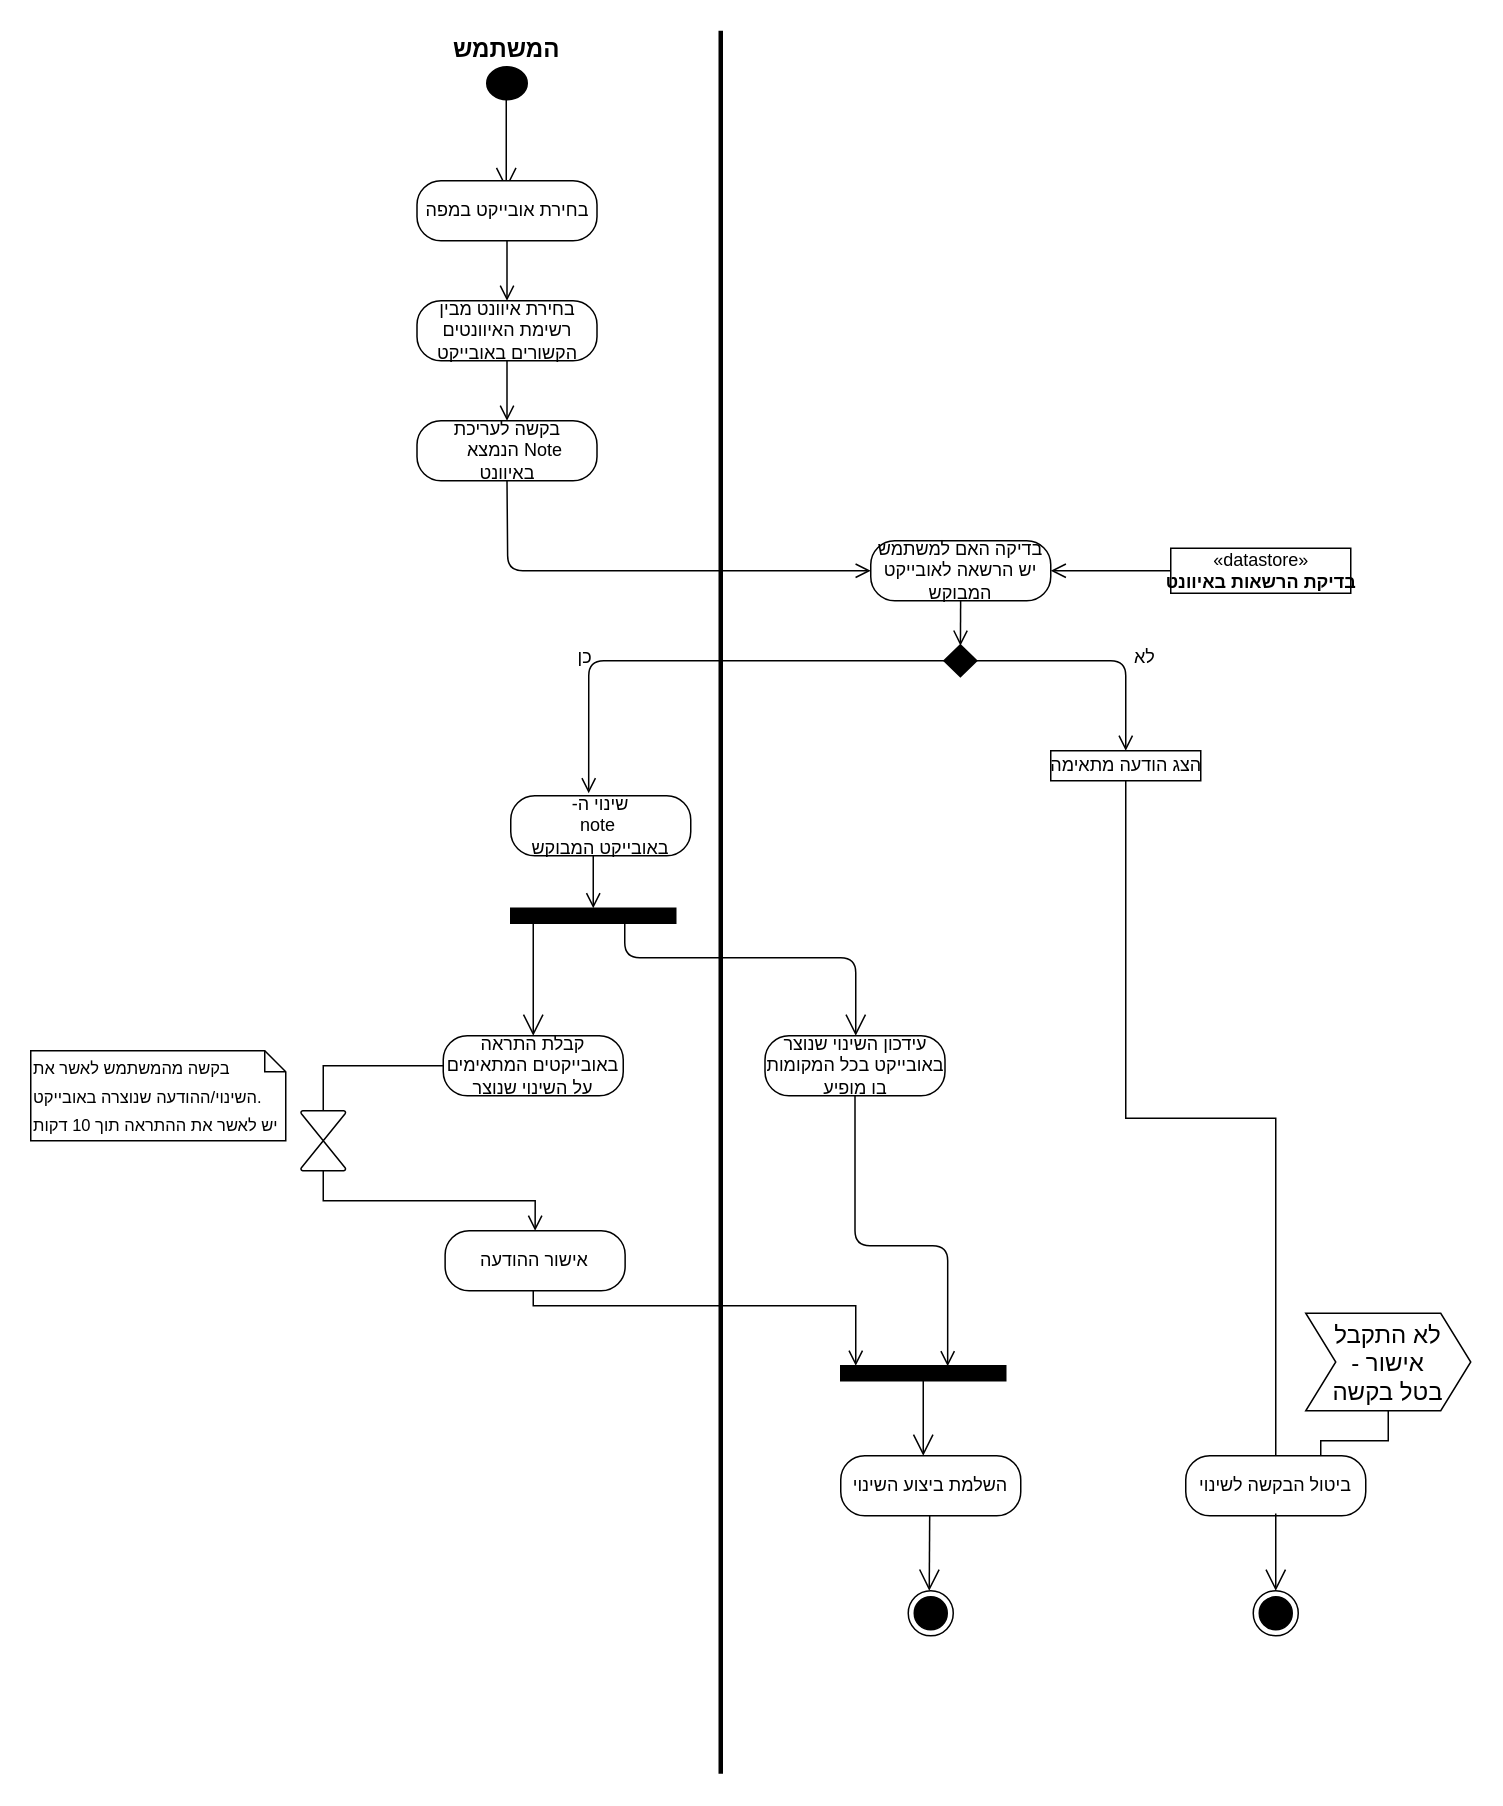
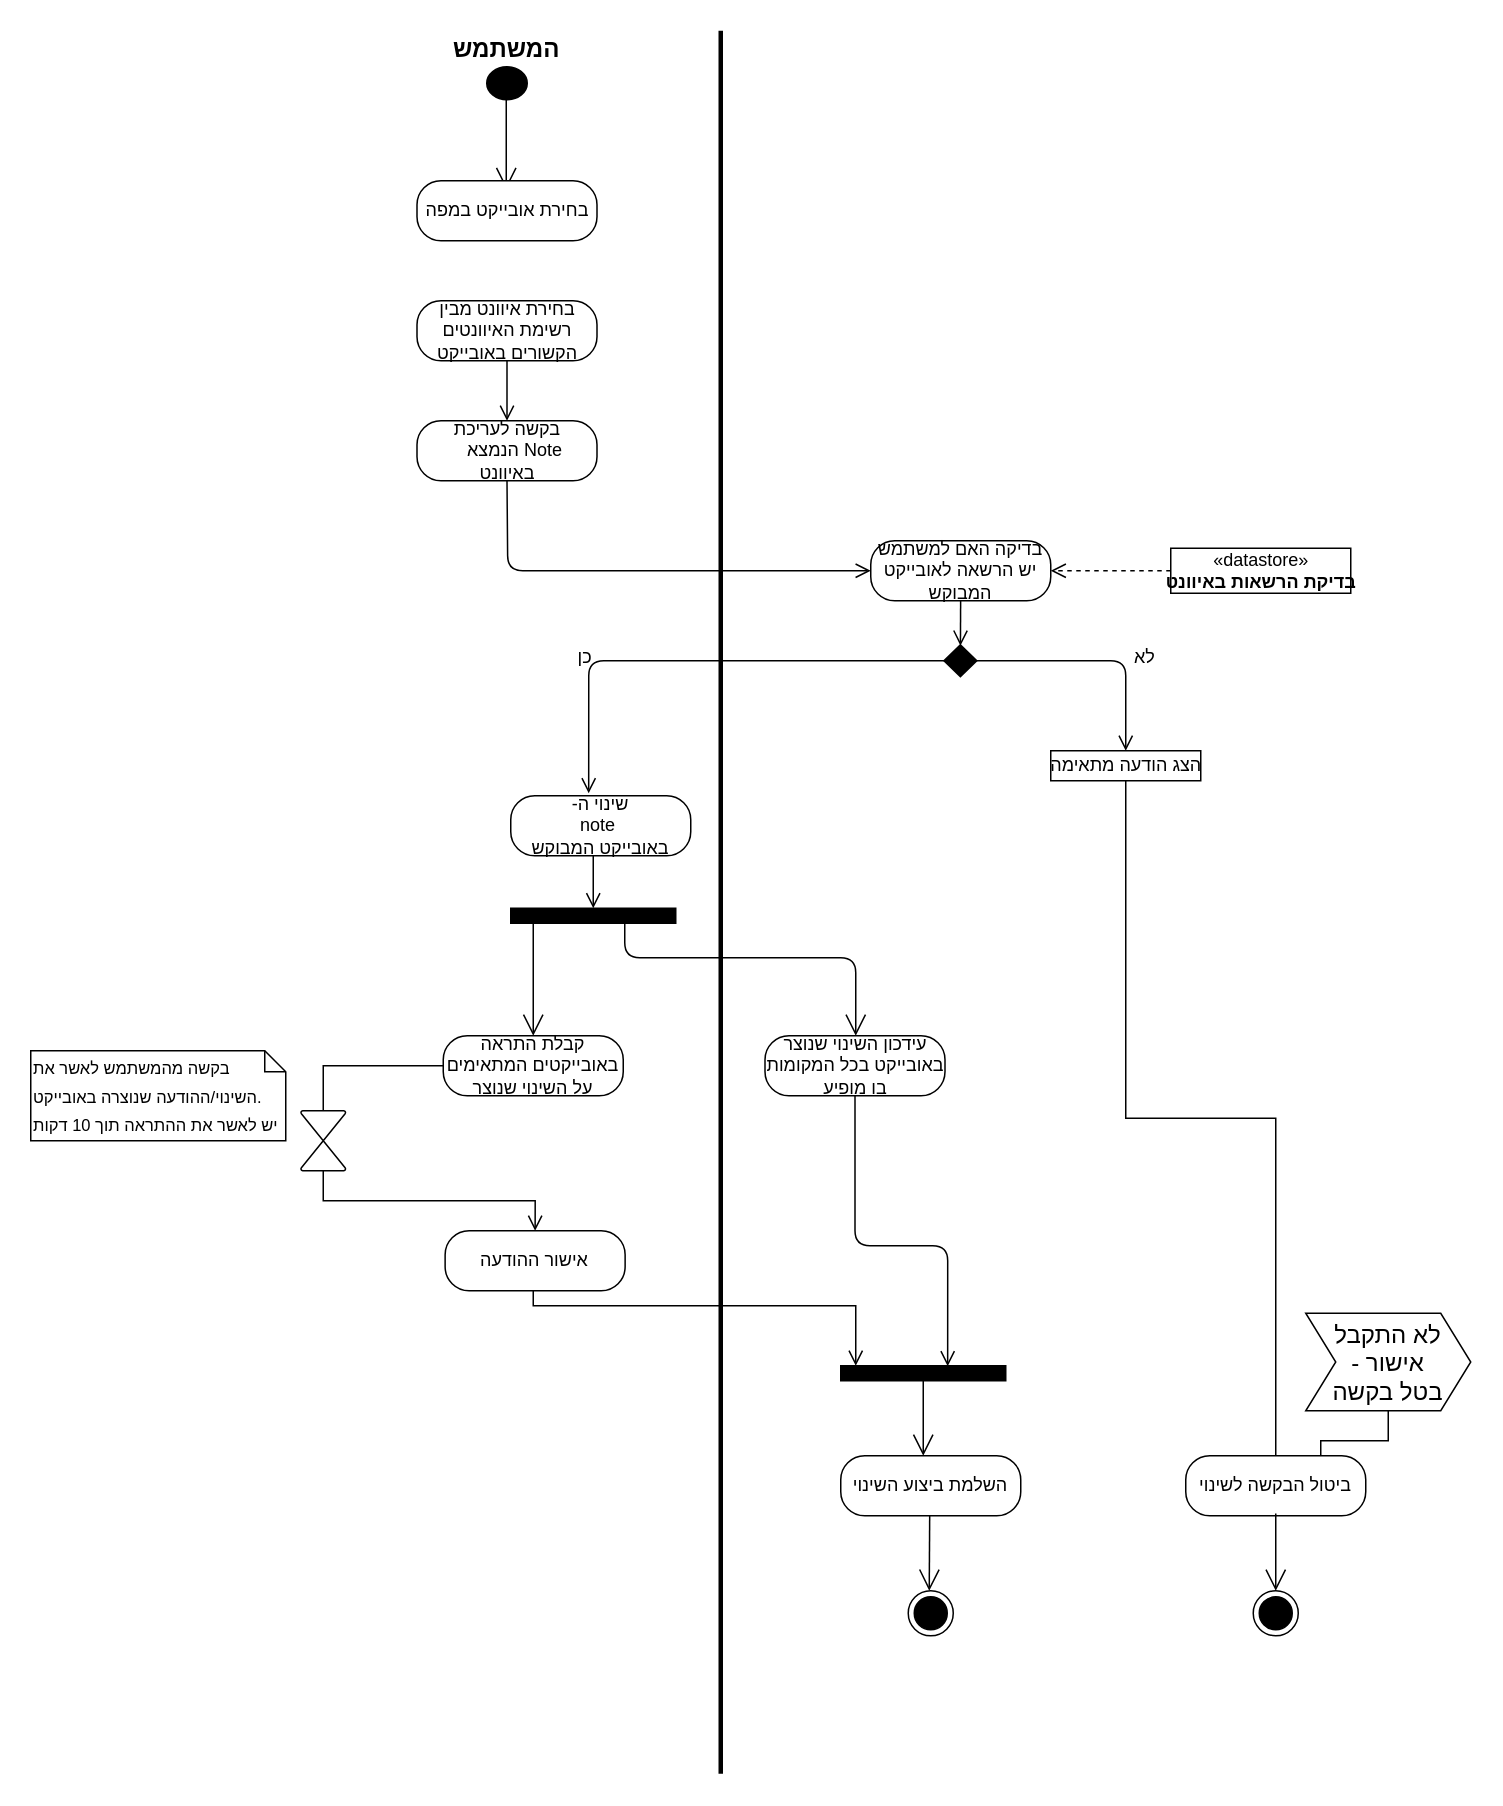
(507, 269) -> none
(1110, 571) -> (1110, 571)
